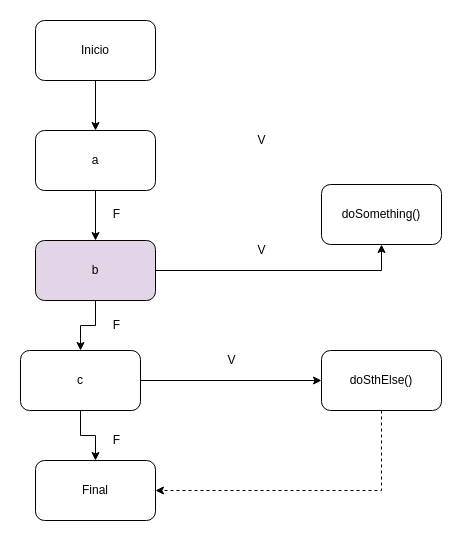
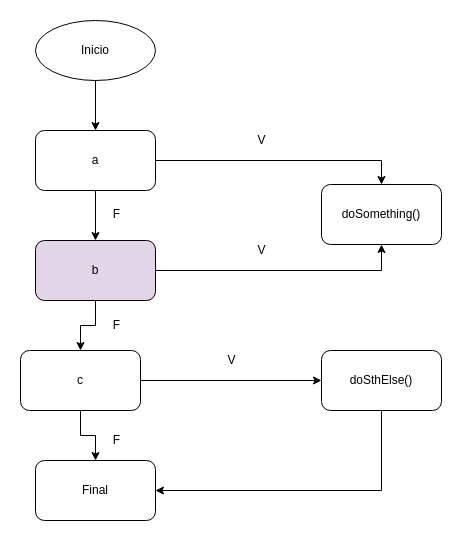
(96, 51) -> (96, 51)
none -> (277, 161)
(311, 491) -> (311, 491)
